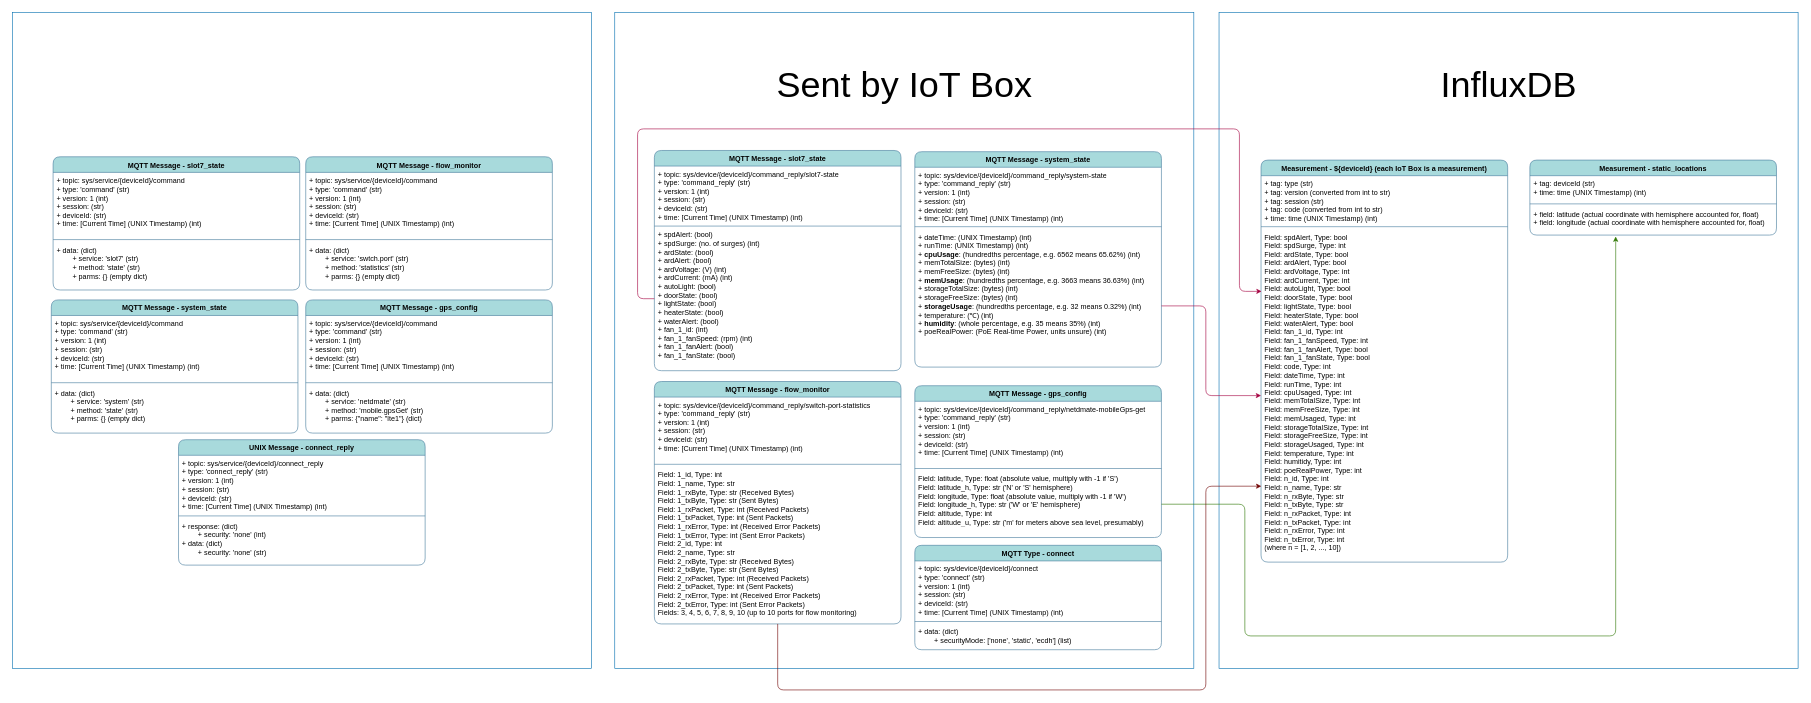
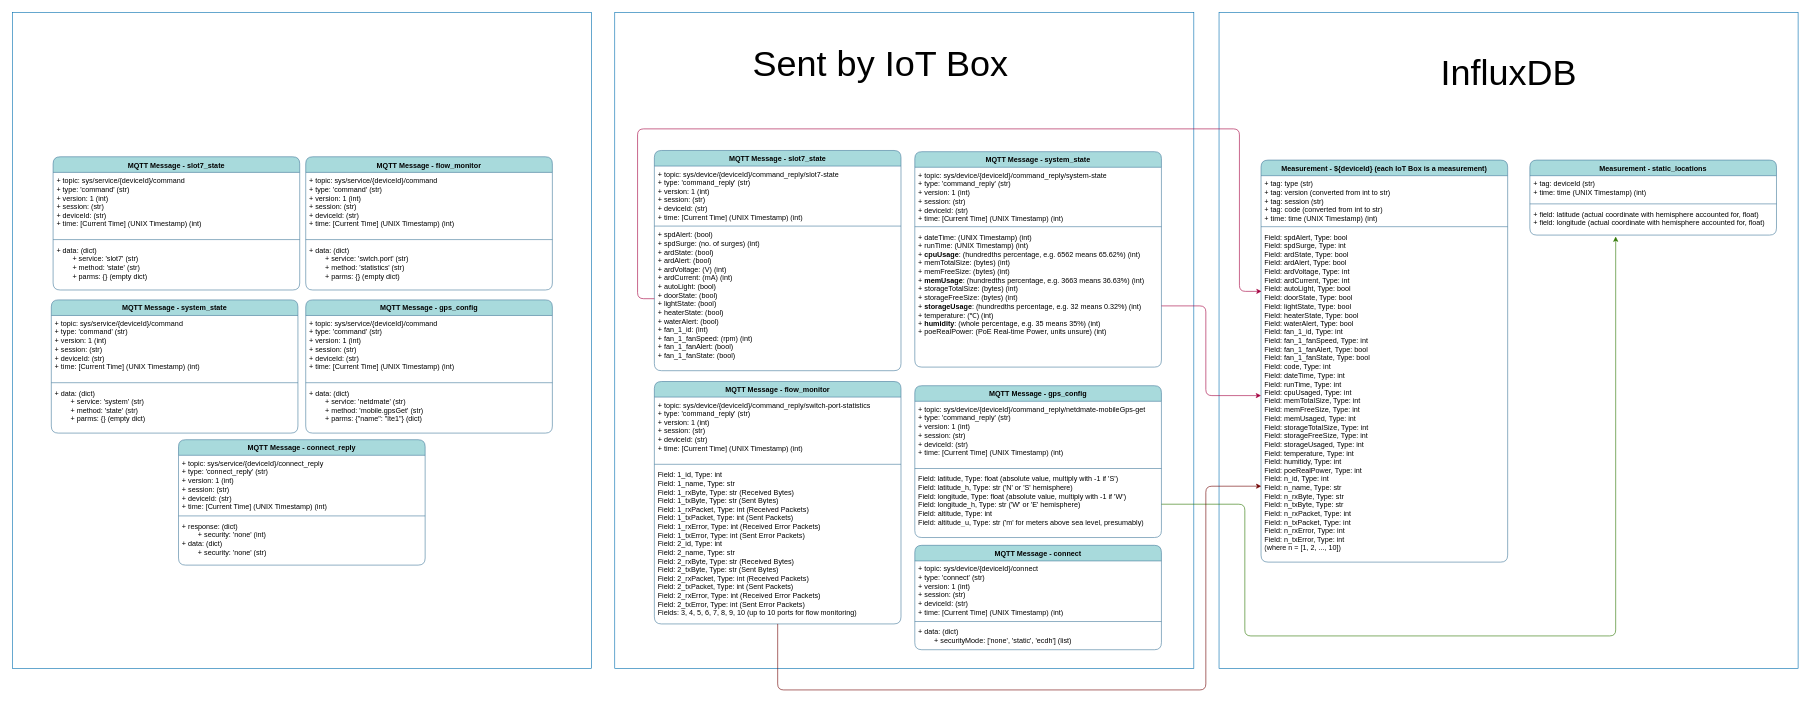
(904, 84) -> (880, 63)
(1508, 84) -> (1508, 72)
(302, 448) -> (302, 448)
(1038, 554) -> (1038, 554)
